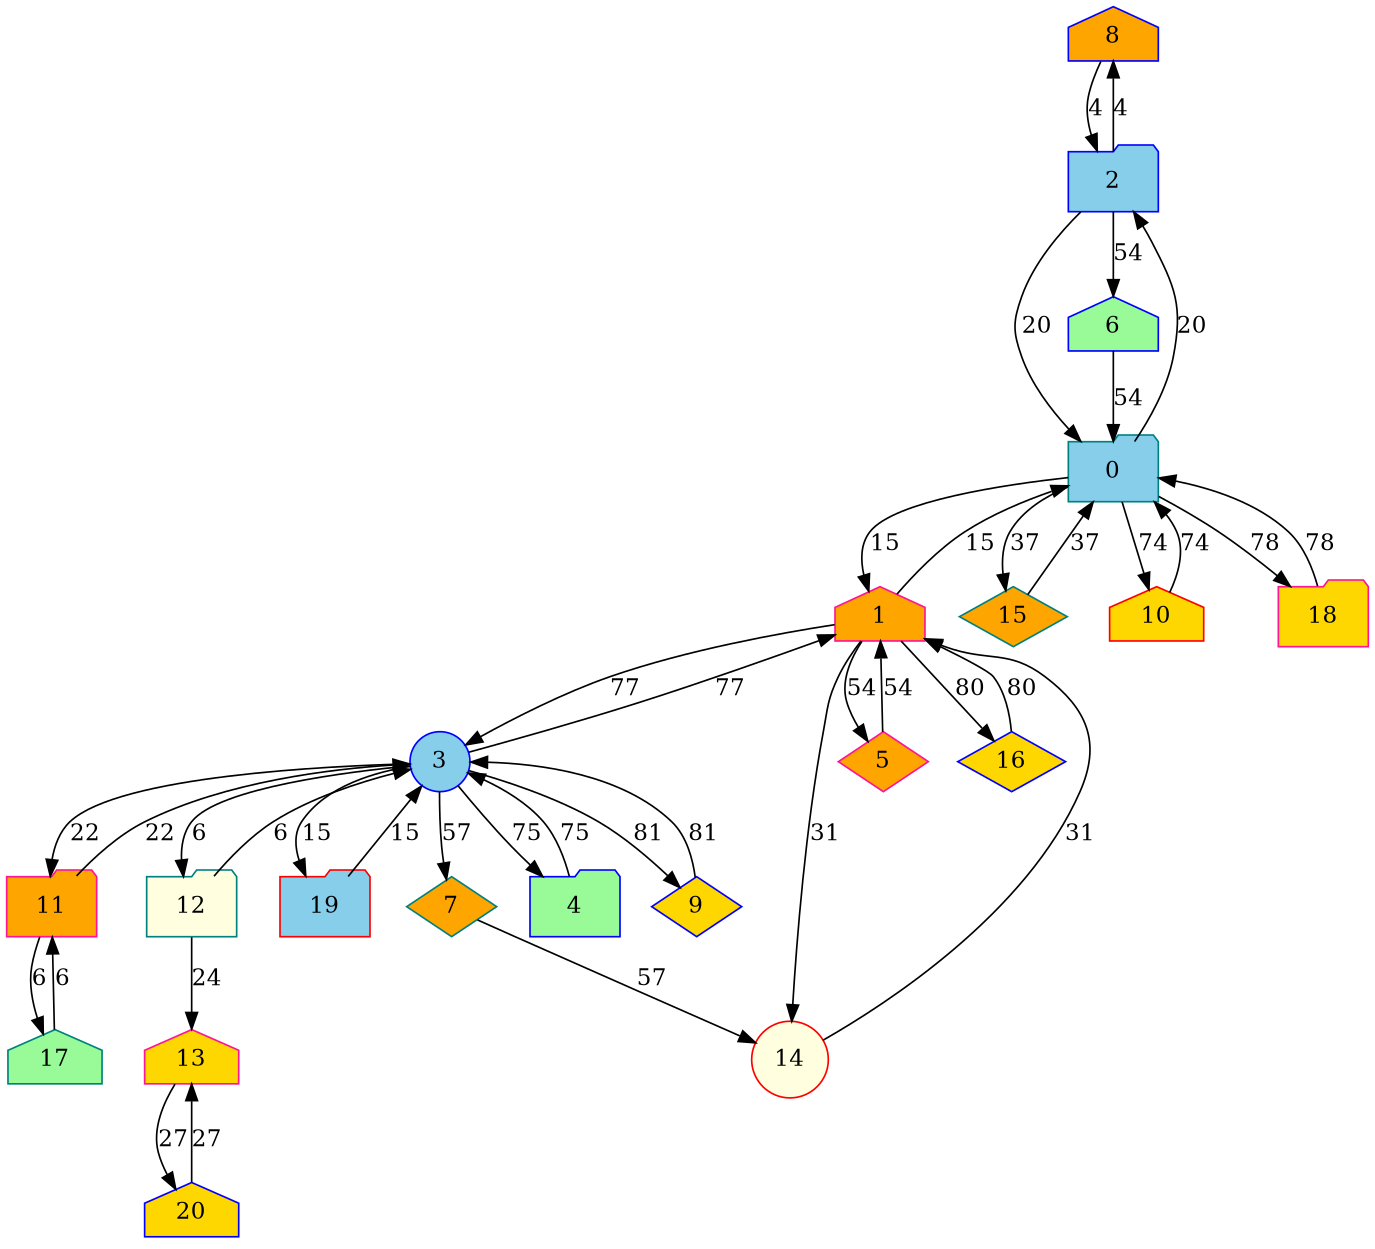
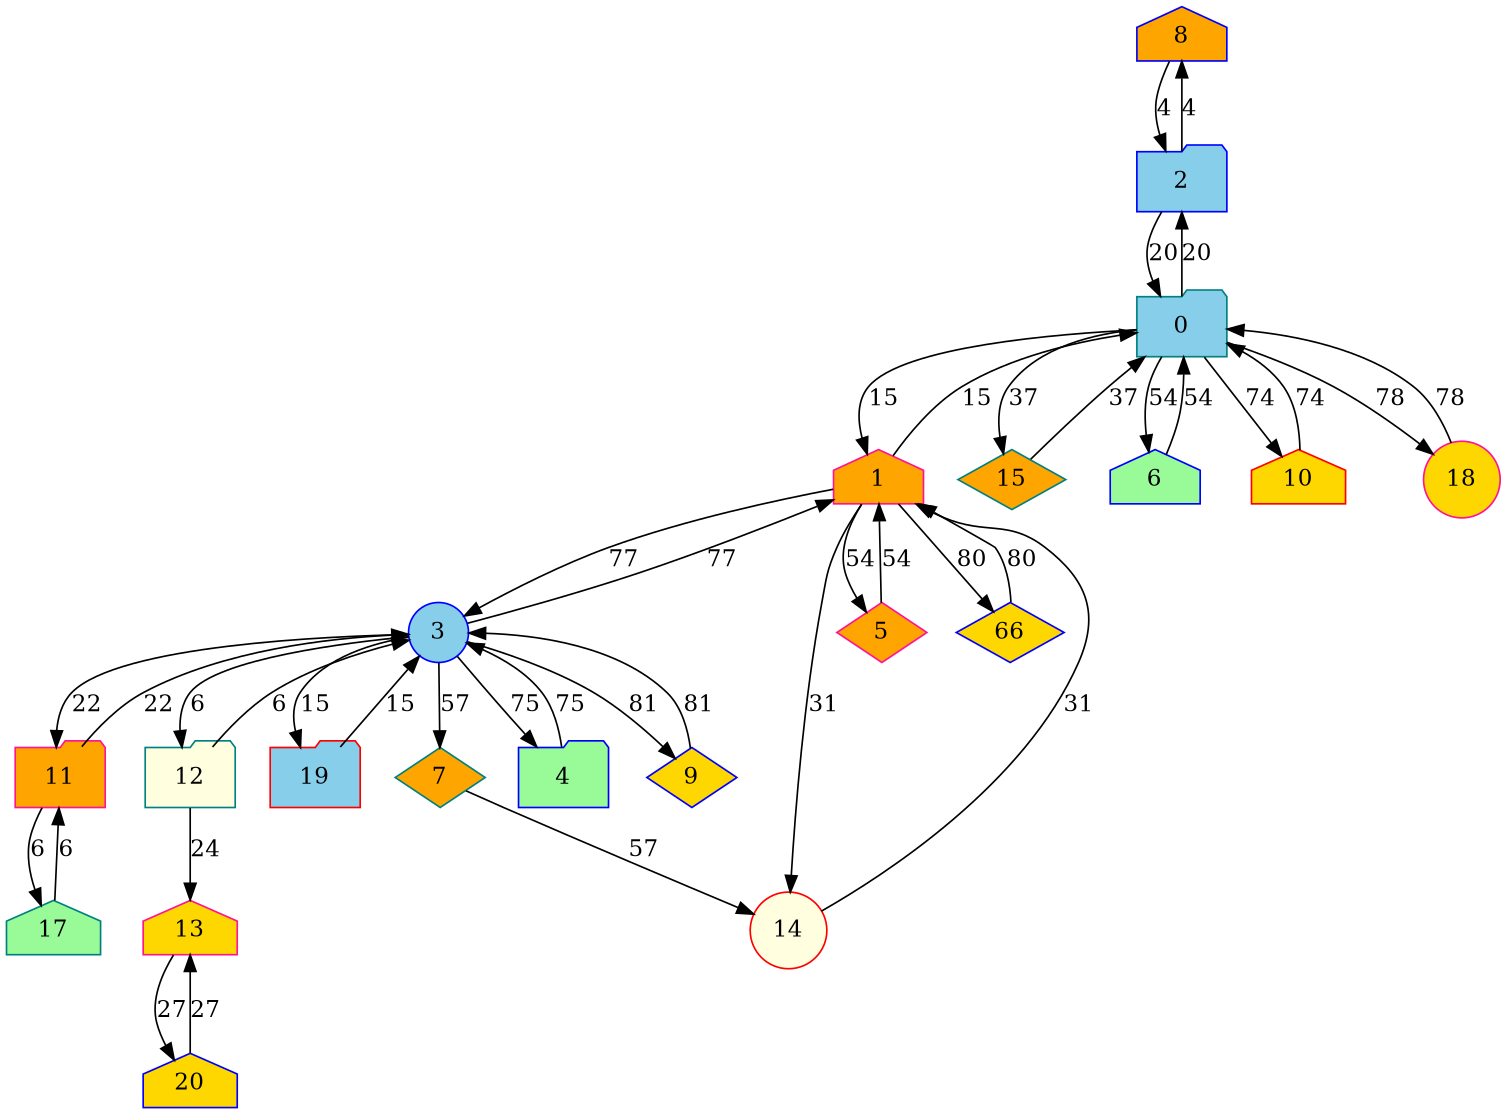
(1113, 246) -> (1147, 394)
(1323, 617) -> (1462, 480)
(1012, 762) -> (1010, 632)
